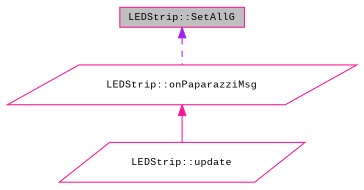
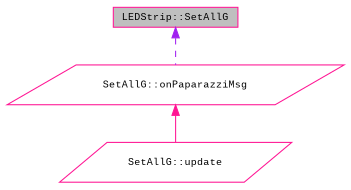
(182, 85) -> (176, 85)
(182, 162) -> (176, 162)
